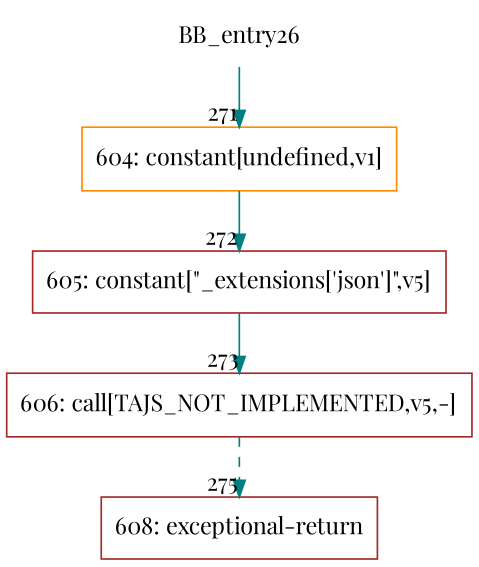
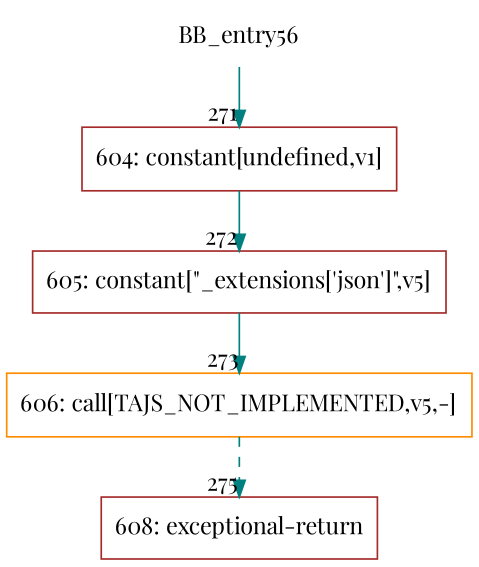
(239, 37) -> (239, 37)
(239, 159) -> (239, 159)
(239, 405) -> (239, 405)
